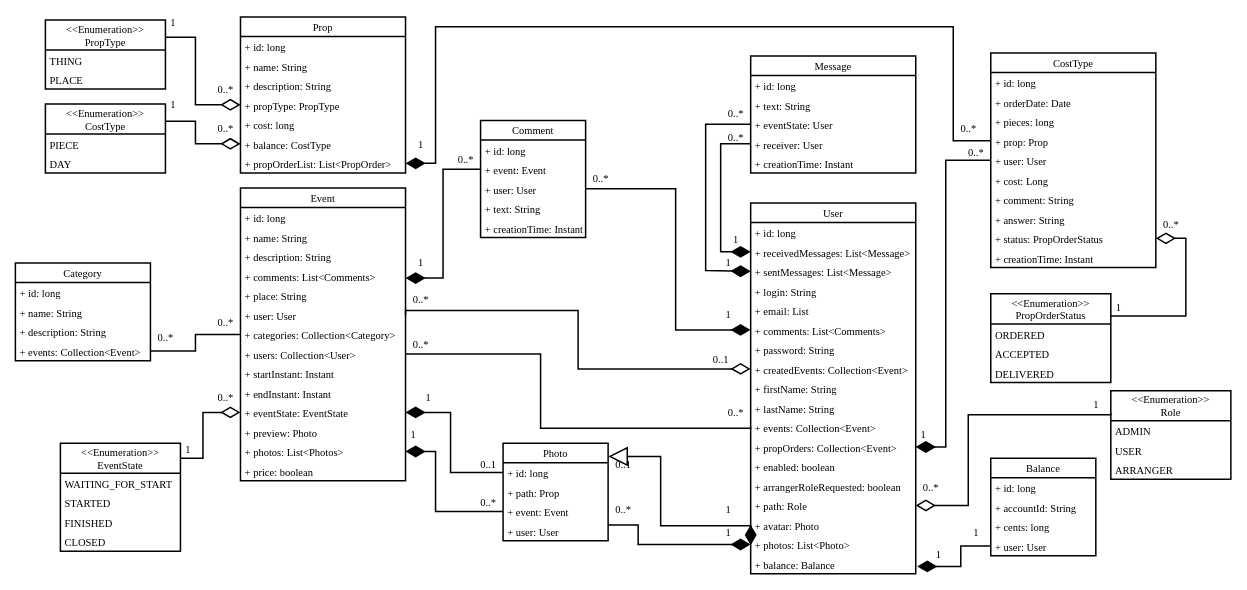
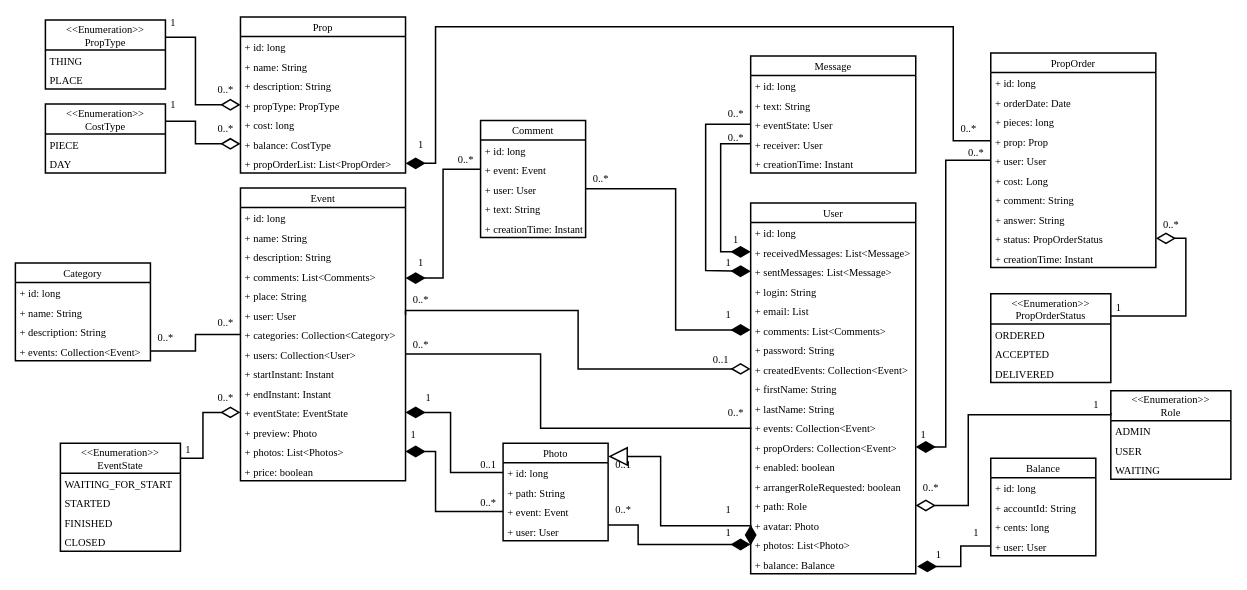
(1073, 63) -> (1073, 63)
(1138, 471) -> (1135, 471)
(538, 493) -> (543, 493)
